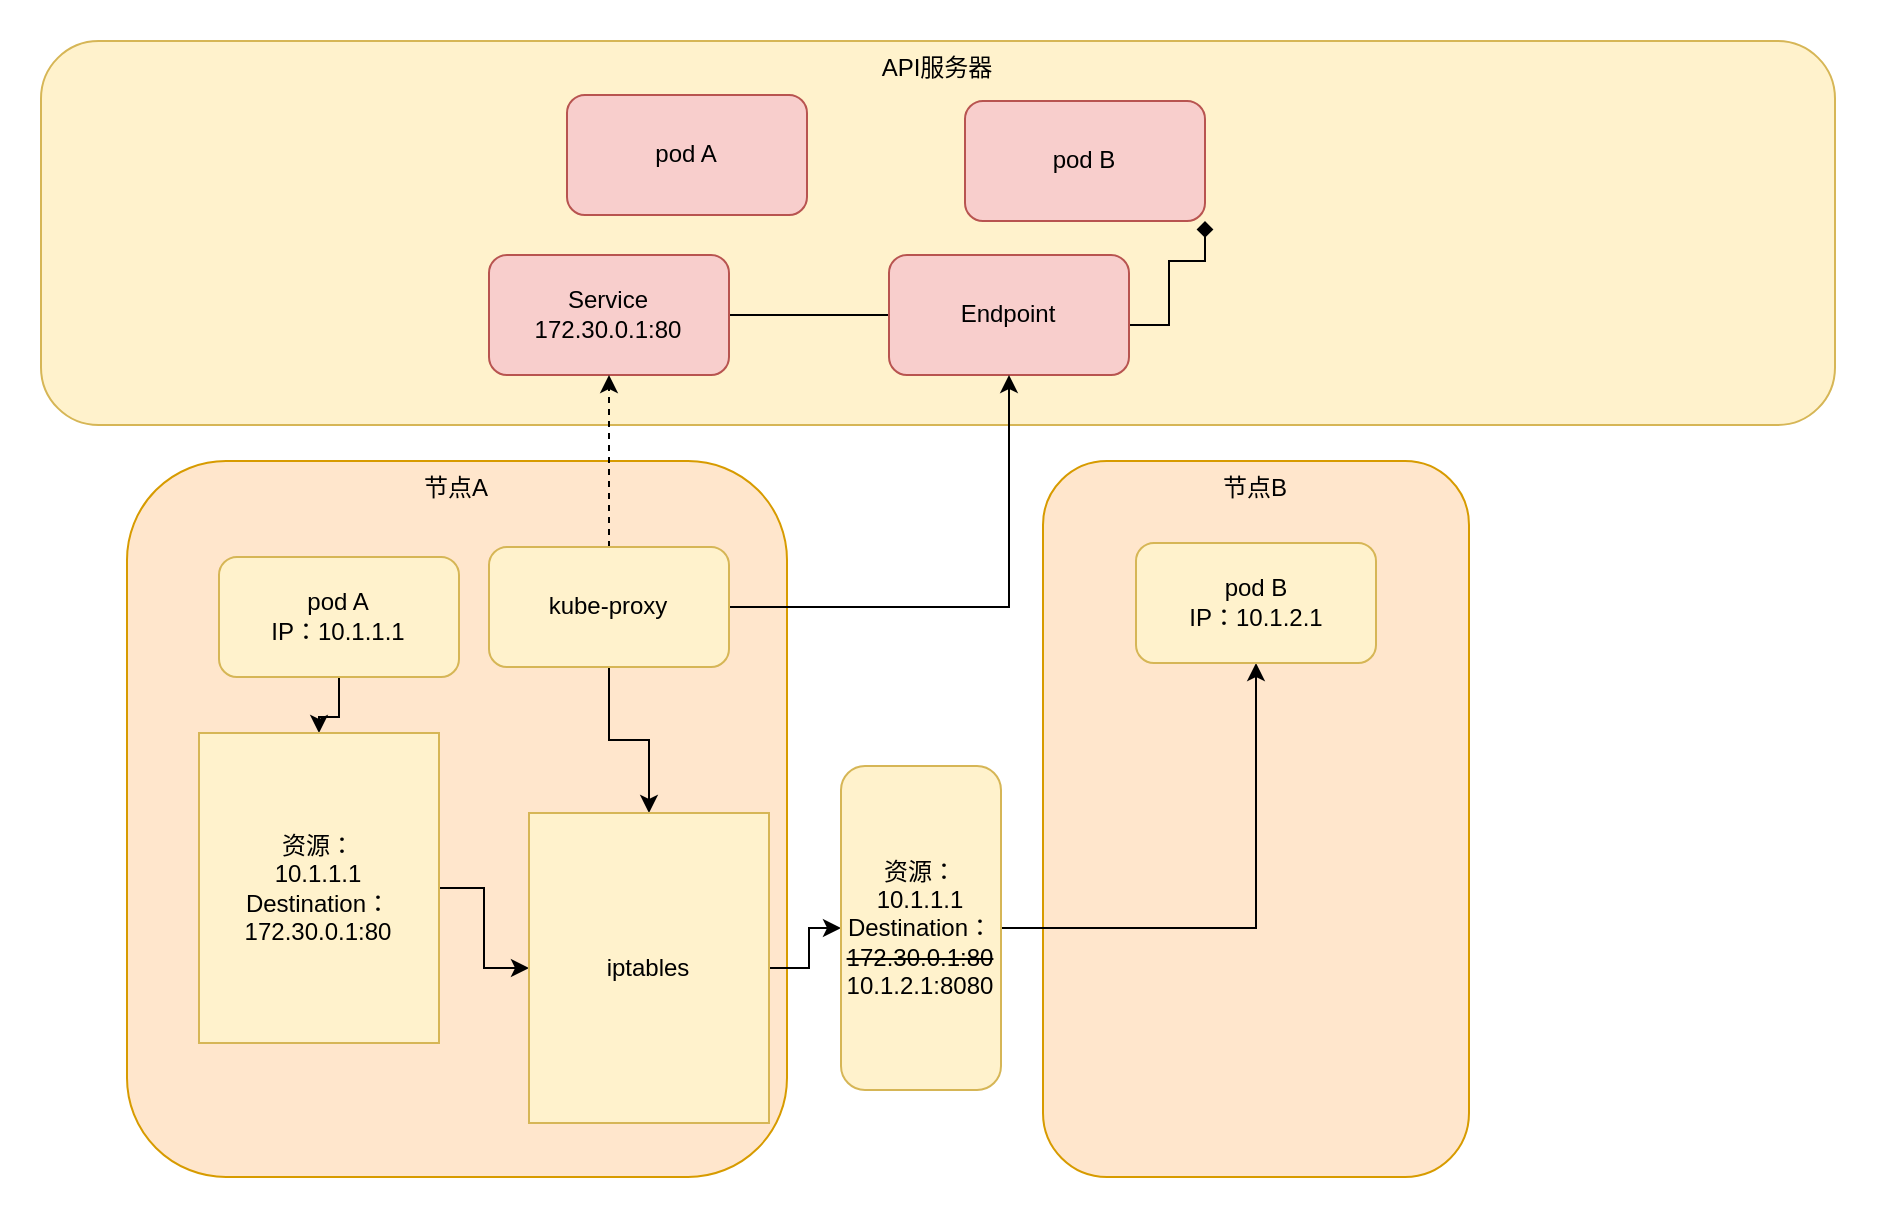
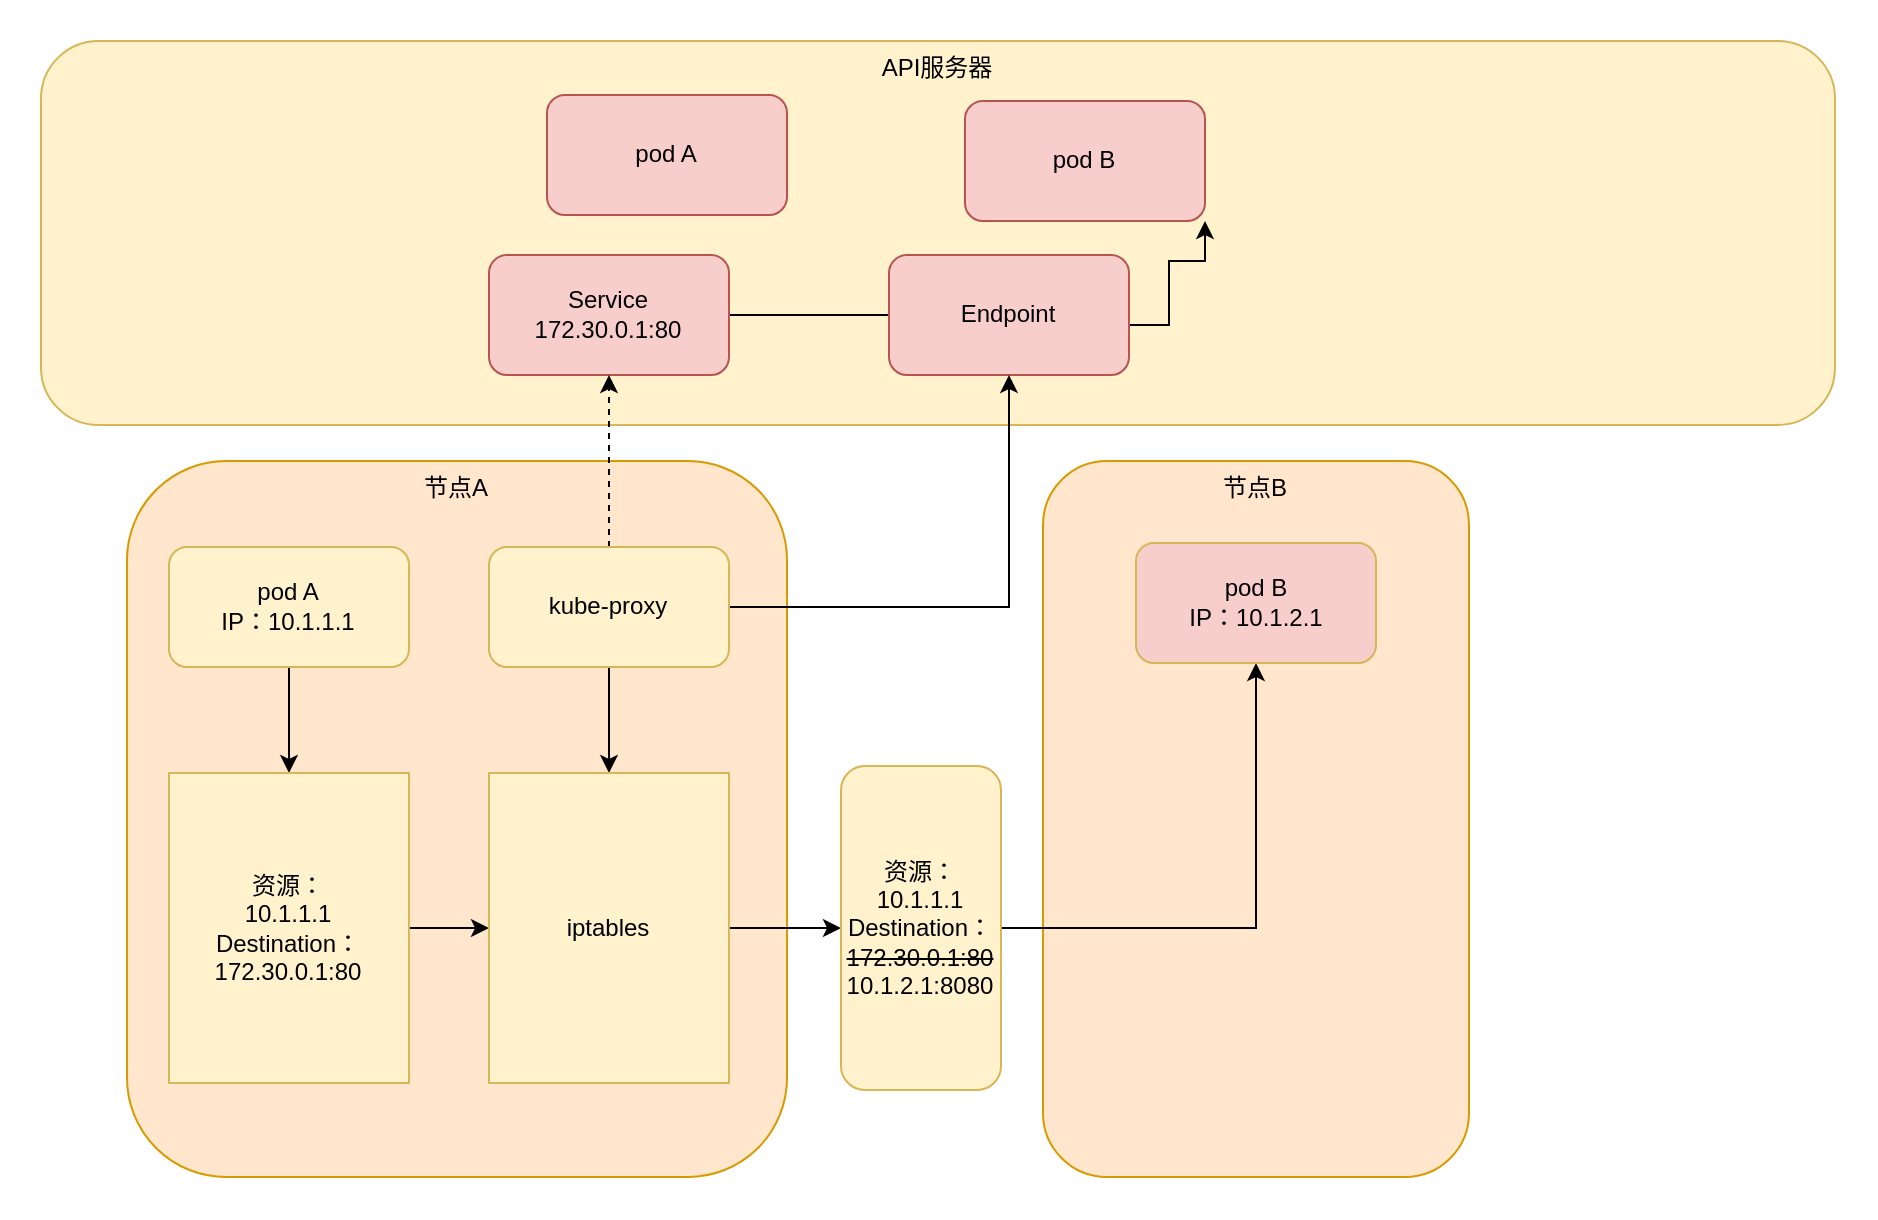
(687, 155) -> (667, 155)
(1205, 237) -> (1205, 236)
(1256, 603) -> (1256, 603)
(339, 617) -> (289, 607)
(319, 888) -> (289, 928)
(649, 968) -> (609, 928)
